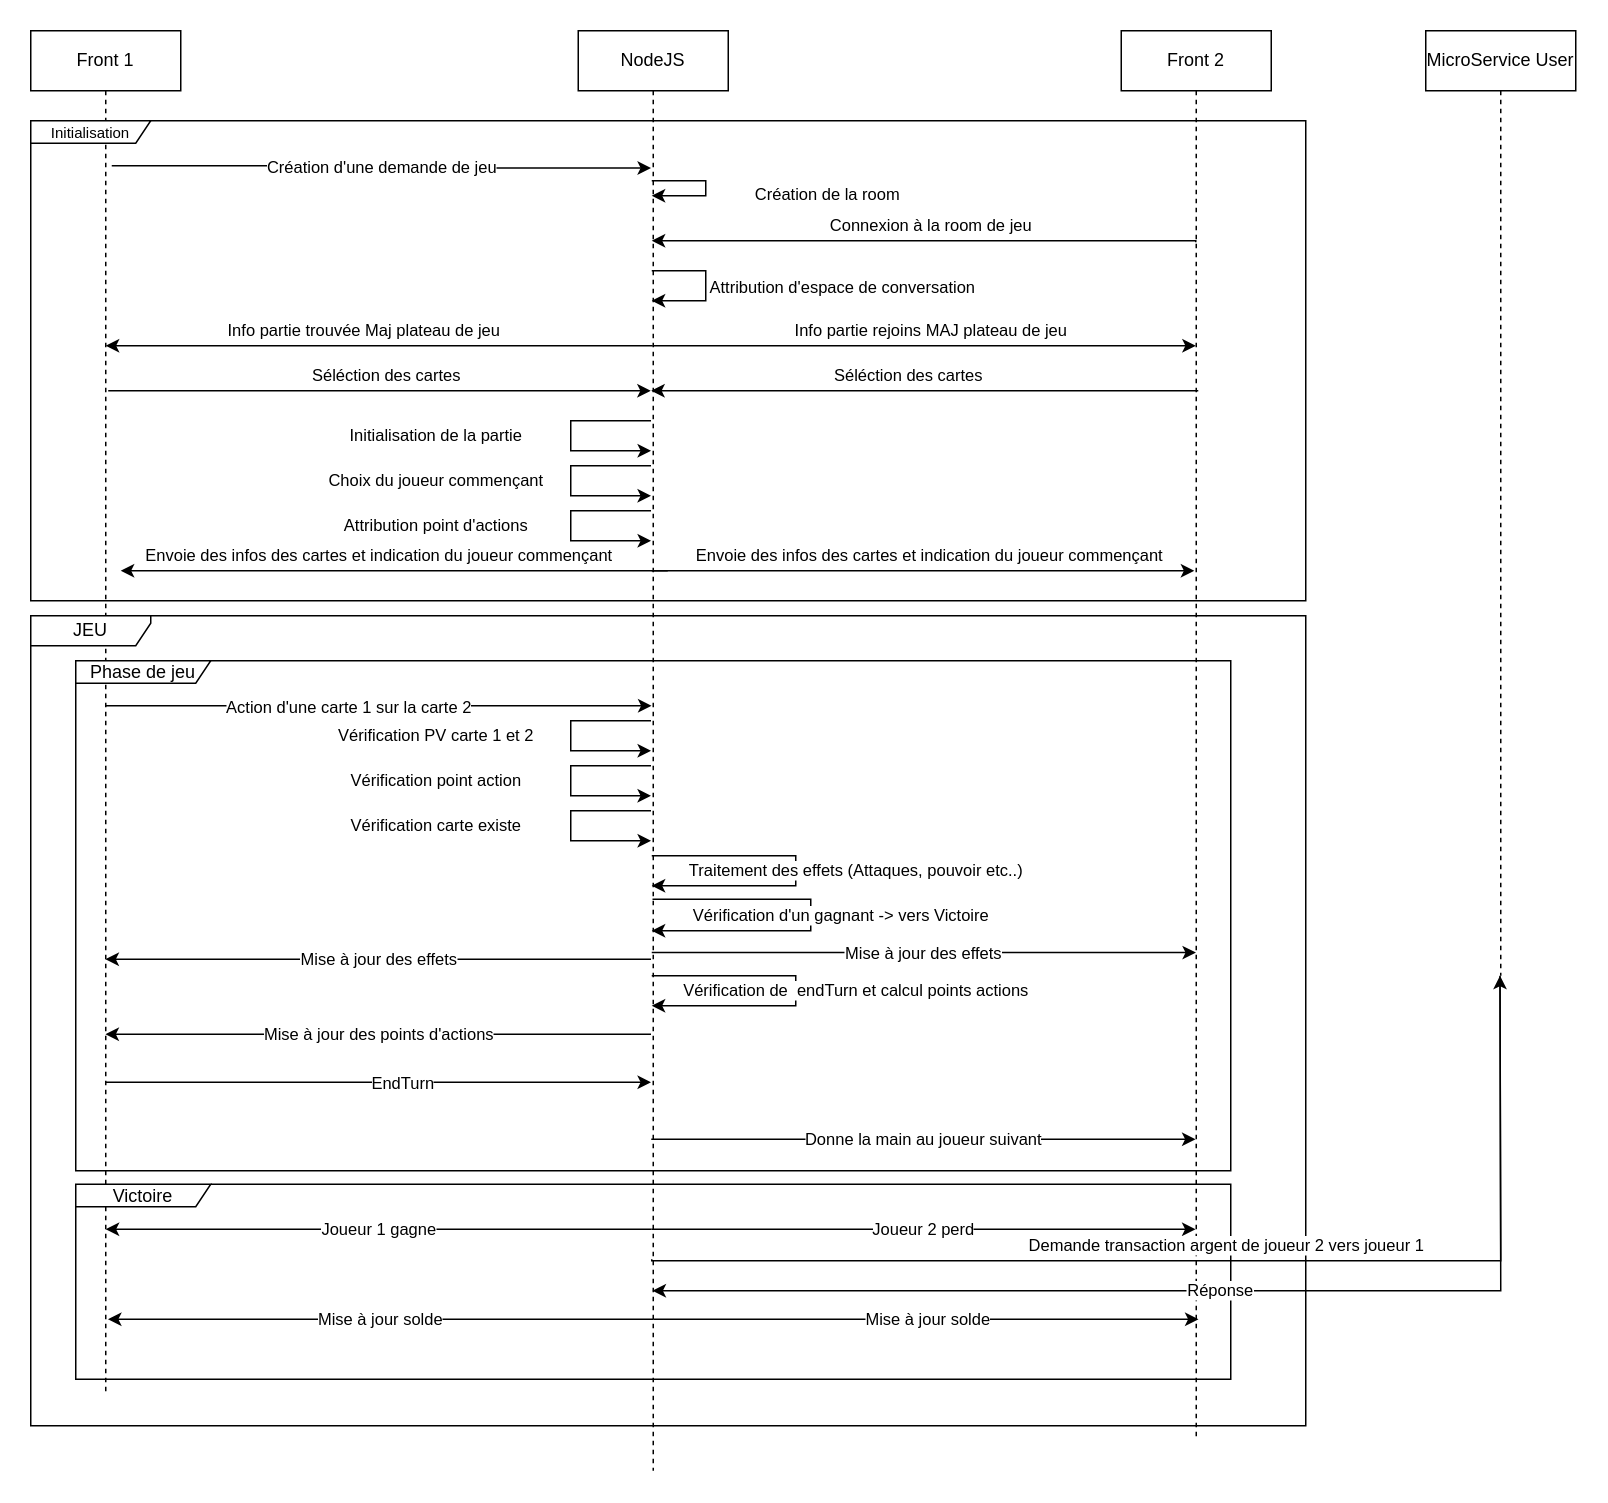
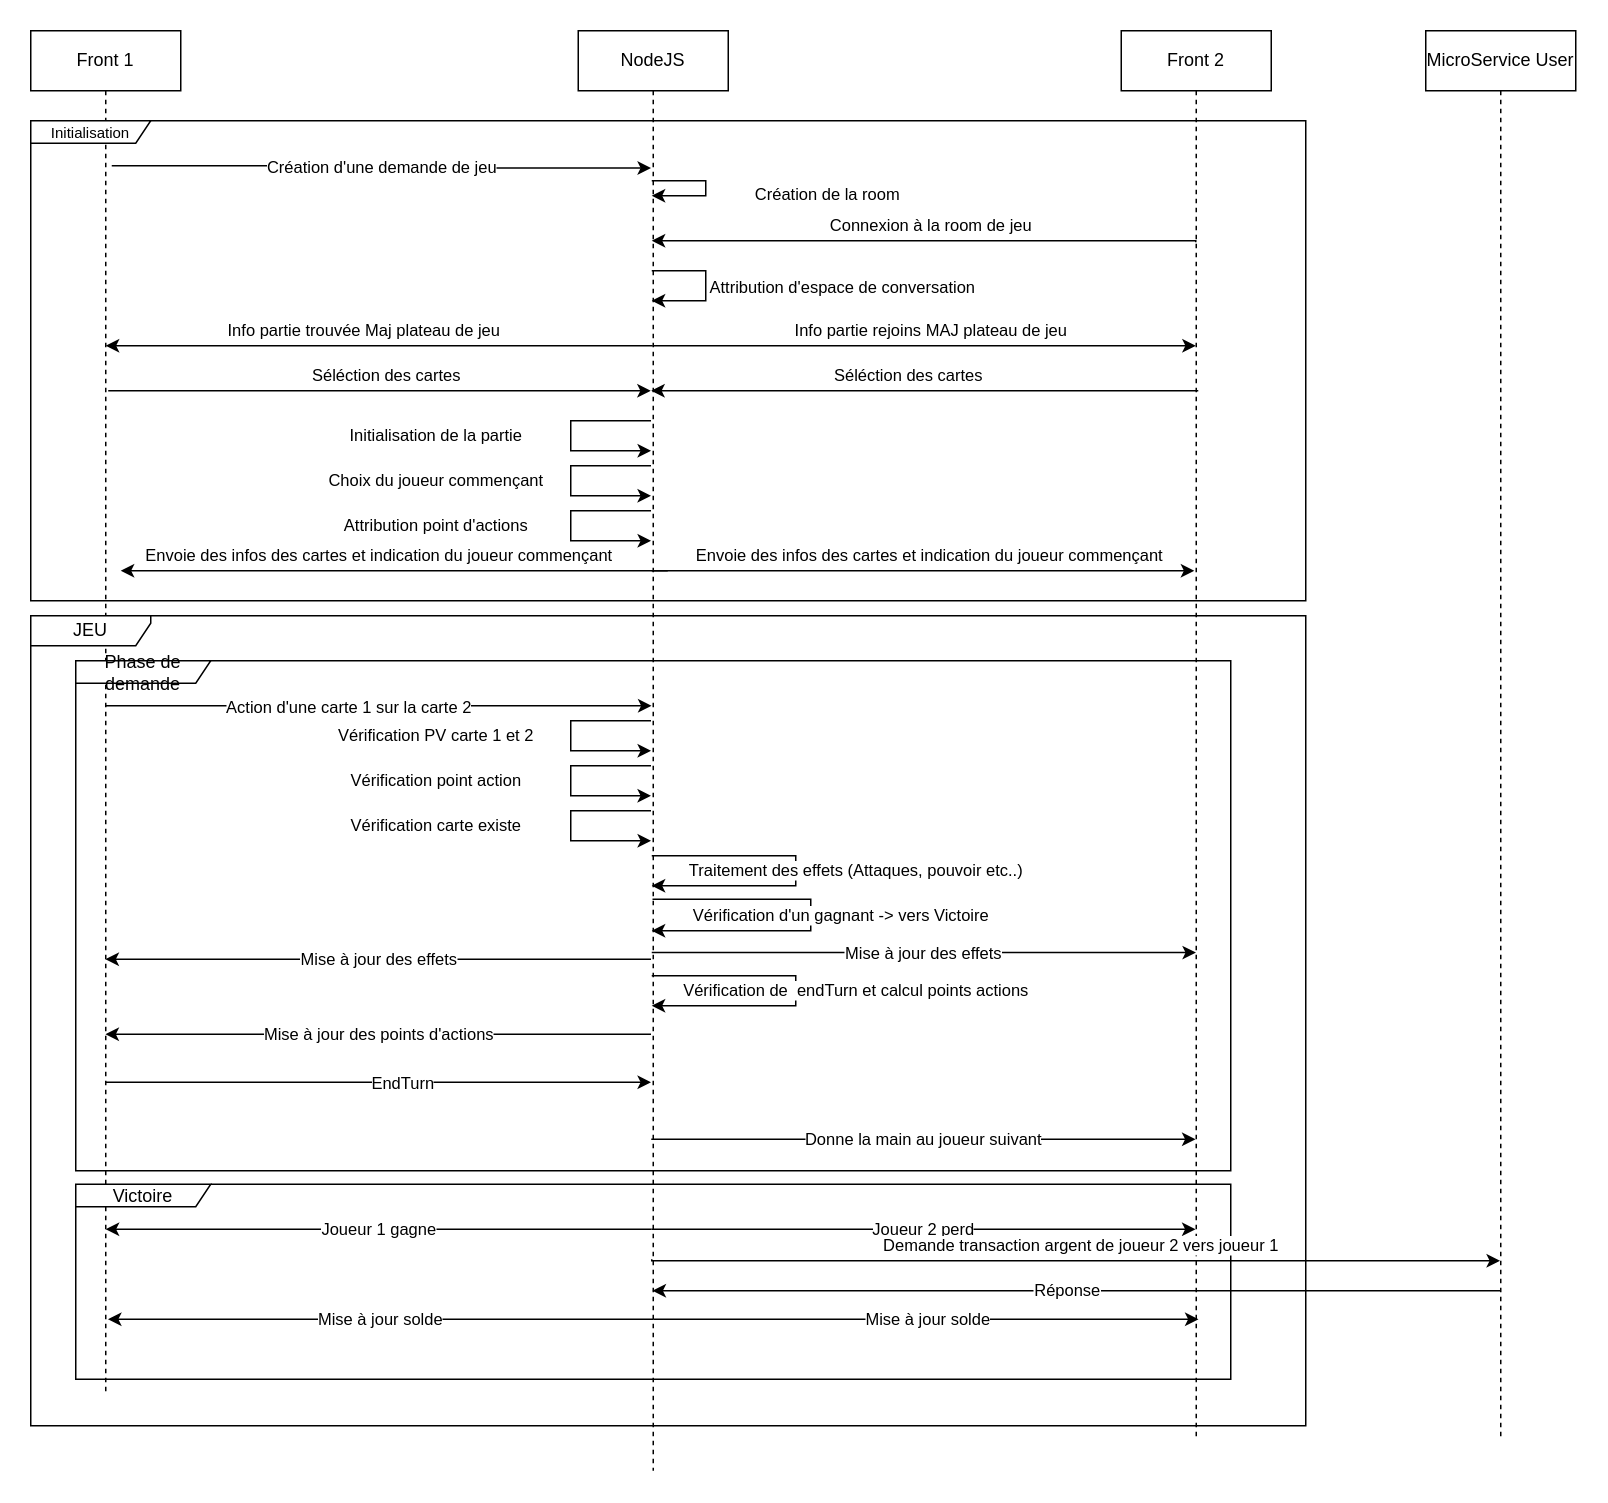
(1501, 503) -> (1501, 736)
(143, 673) -> (143, 673)
